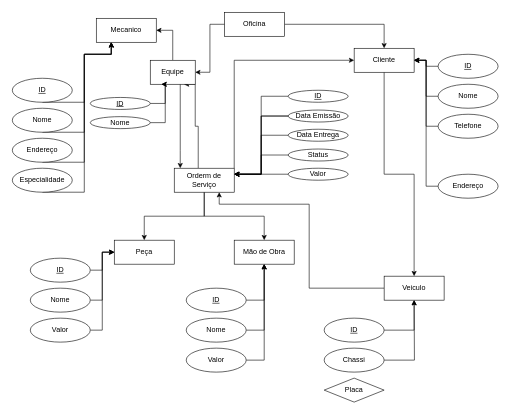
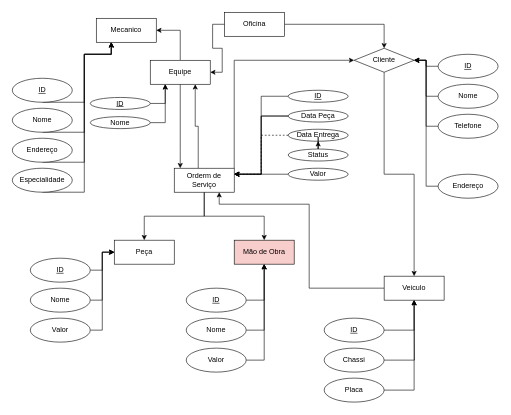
(384, 60) -> (384, 60)
(173, 72) -> (180, 72)
(318, 116) -> (318, 116)
(275, 135) -> (275, 135)
(276, 155) -> (318, 143)
(264, 252) -> (264, 252)
(354, 390) -> (354, 390)
none -> (413, 390)
